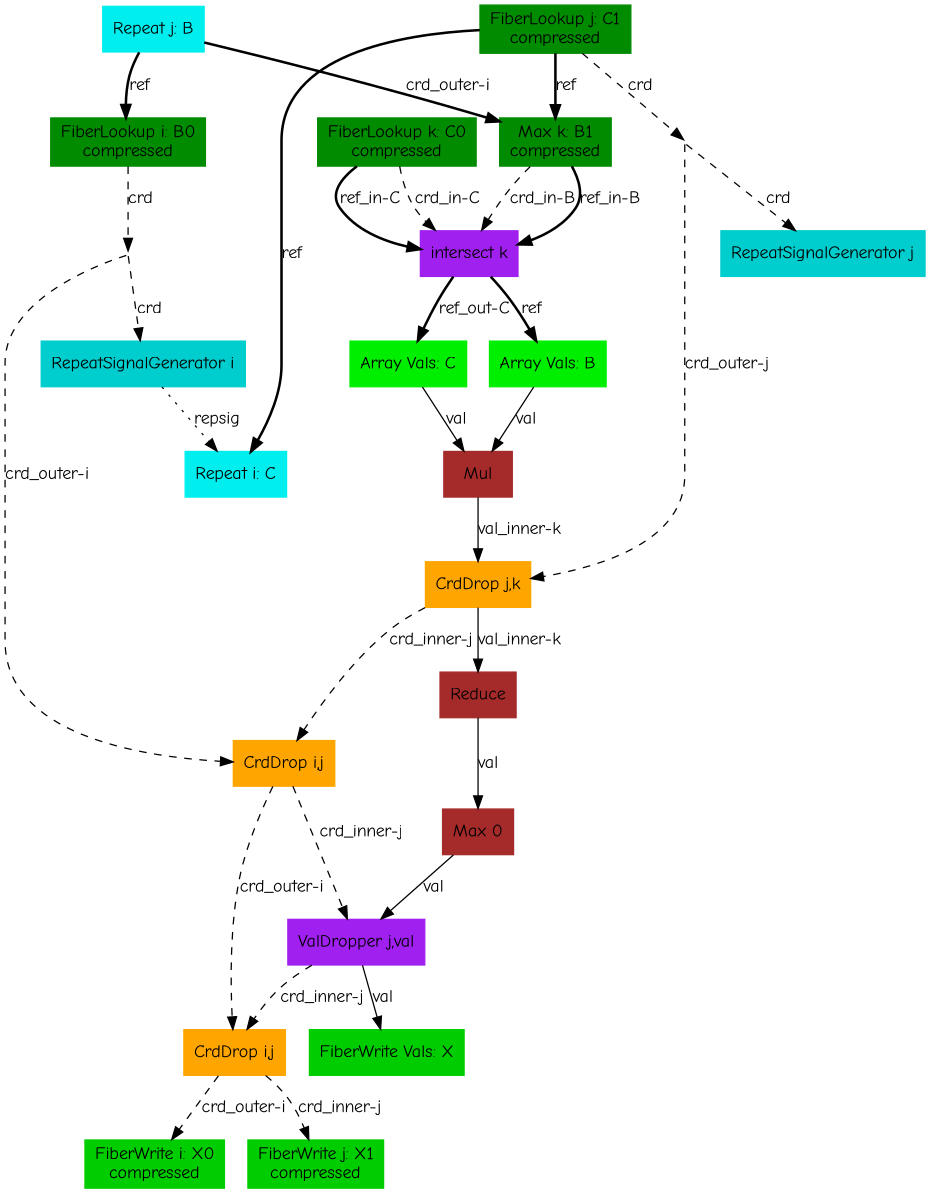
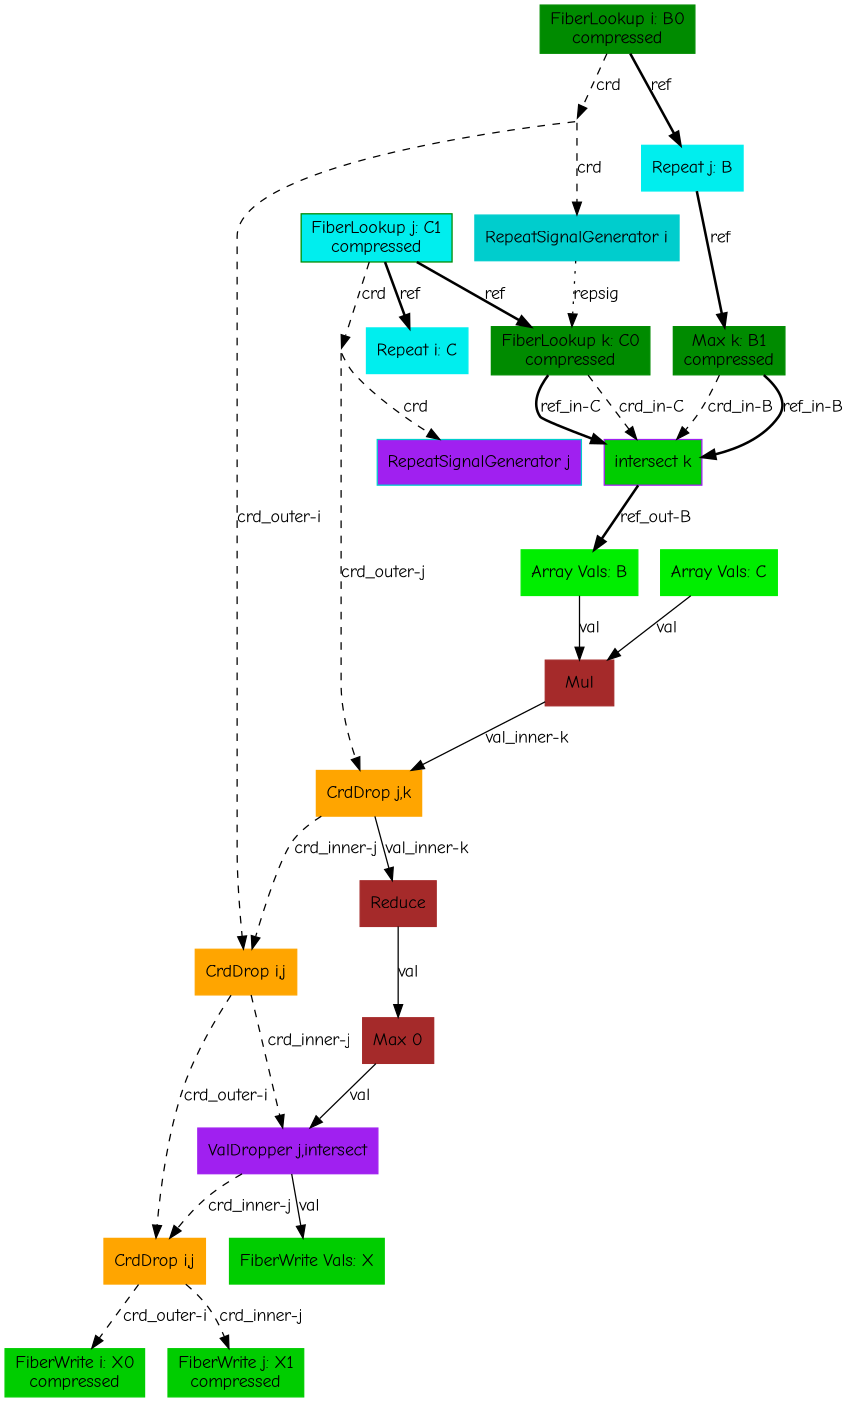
(555, 29) -> (377, 238)
(129, 78) -> (652, 94)
(555, 79) -> (468, 291)
(448, 86) -> (720, 238)
(469, 254) -> (653, 462)
(823, 254) -> (479, 462)
(437, 302) -> none
(531, 309) -> (656, 517)
(185, 414) -> (574, 287)
(356, 942) -> (288, 1151)
